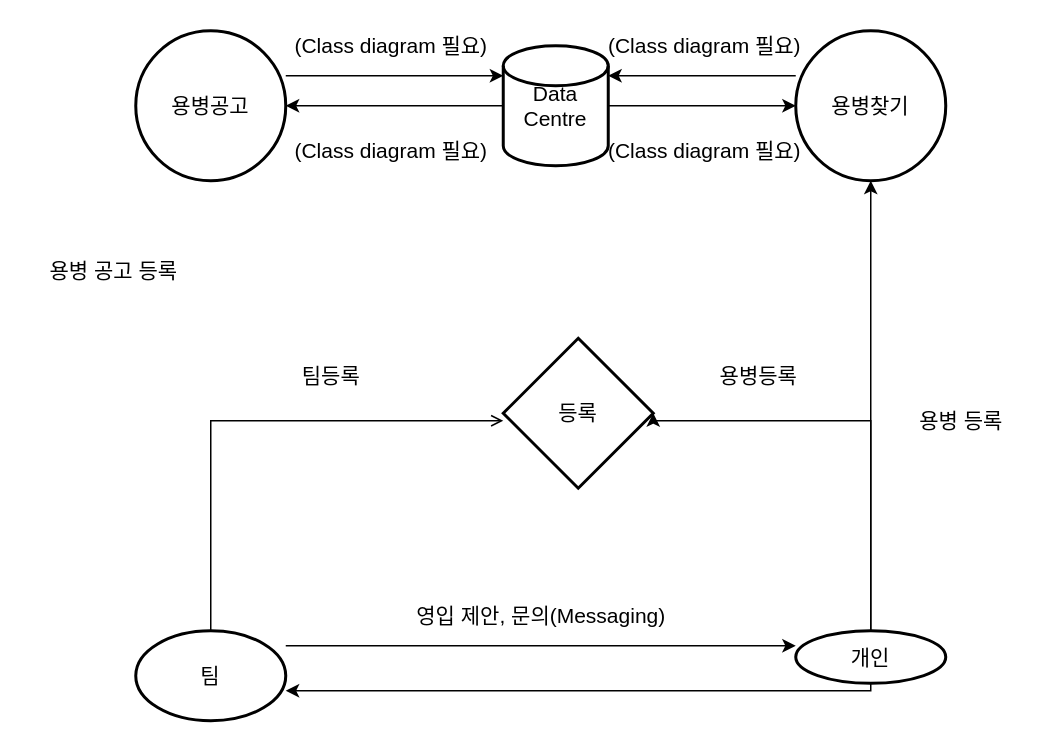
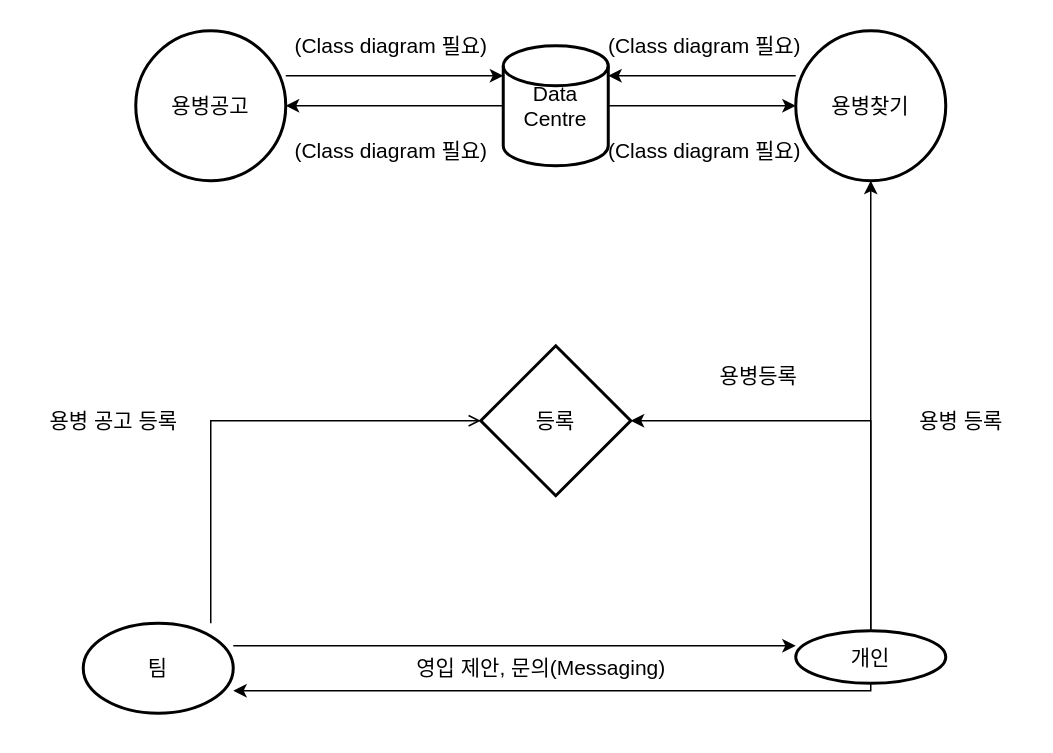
(113, 271) -> (113, 421)
(331, 376) -> none
(578, 413) -> (556, 421)
(541, 616) -> (541, 668)
(211, 676) -> (158, 668)
